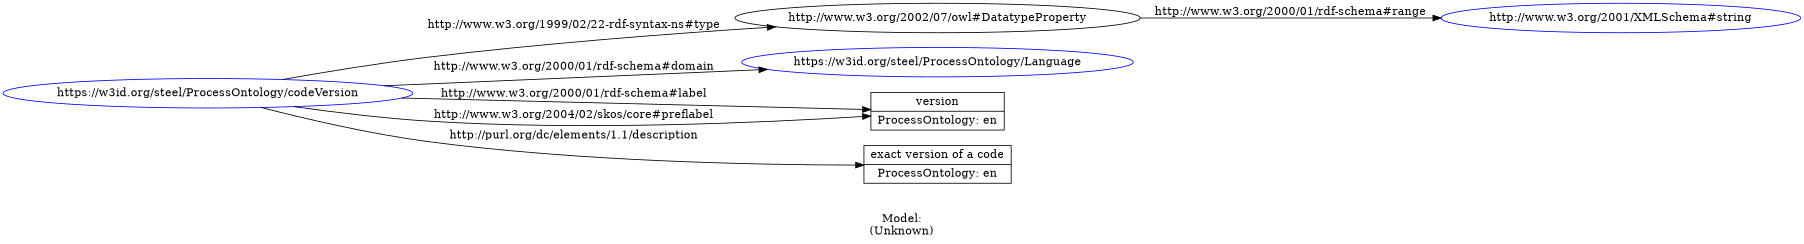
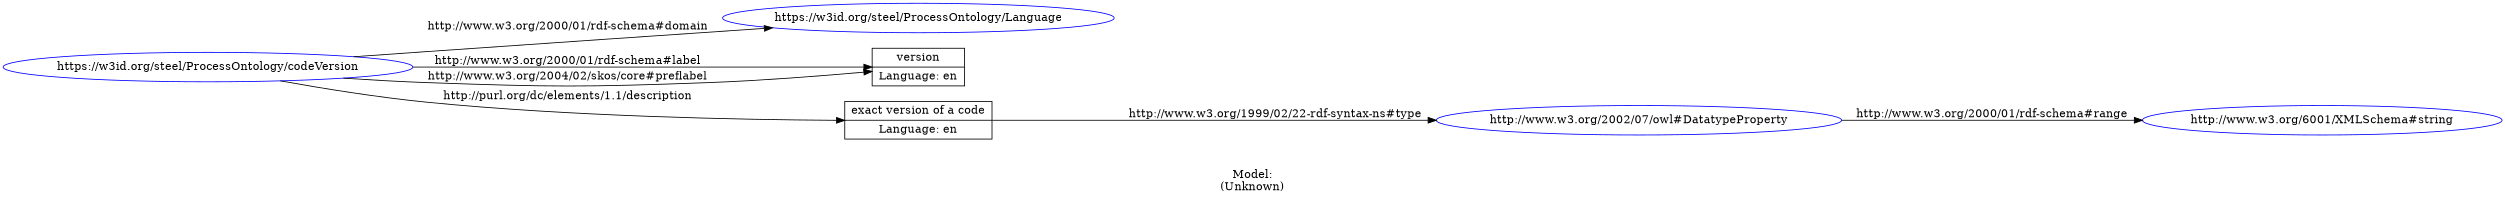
(938, 18) -> (1639, 120)
(1621, 18) -> (2322, 120)
(524, 47) -> (1210, 120)
(938, 120) -> (918, 76)
(938, 173) -> (918, 129)
